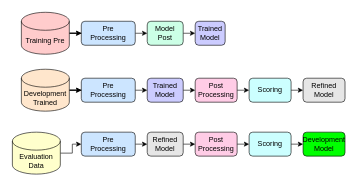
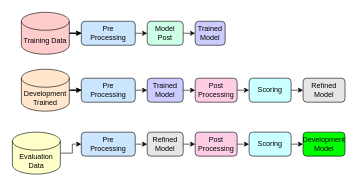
(45, 41) -> (45, 41)
